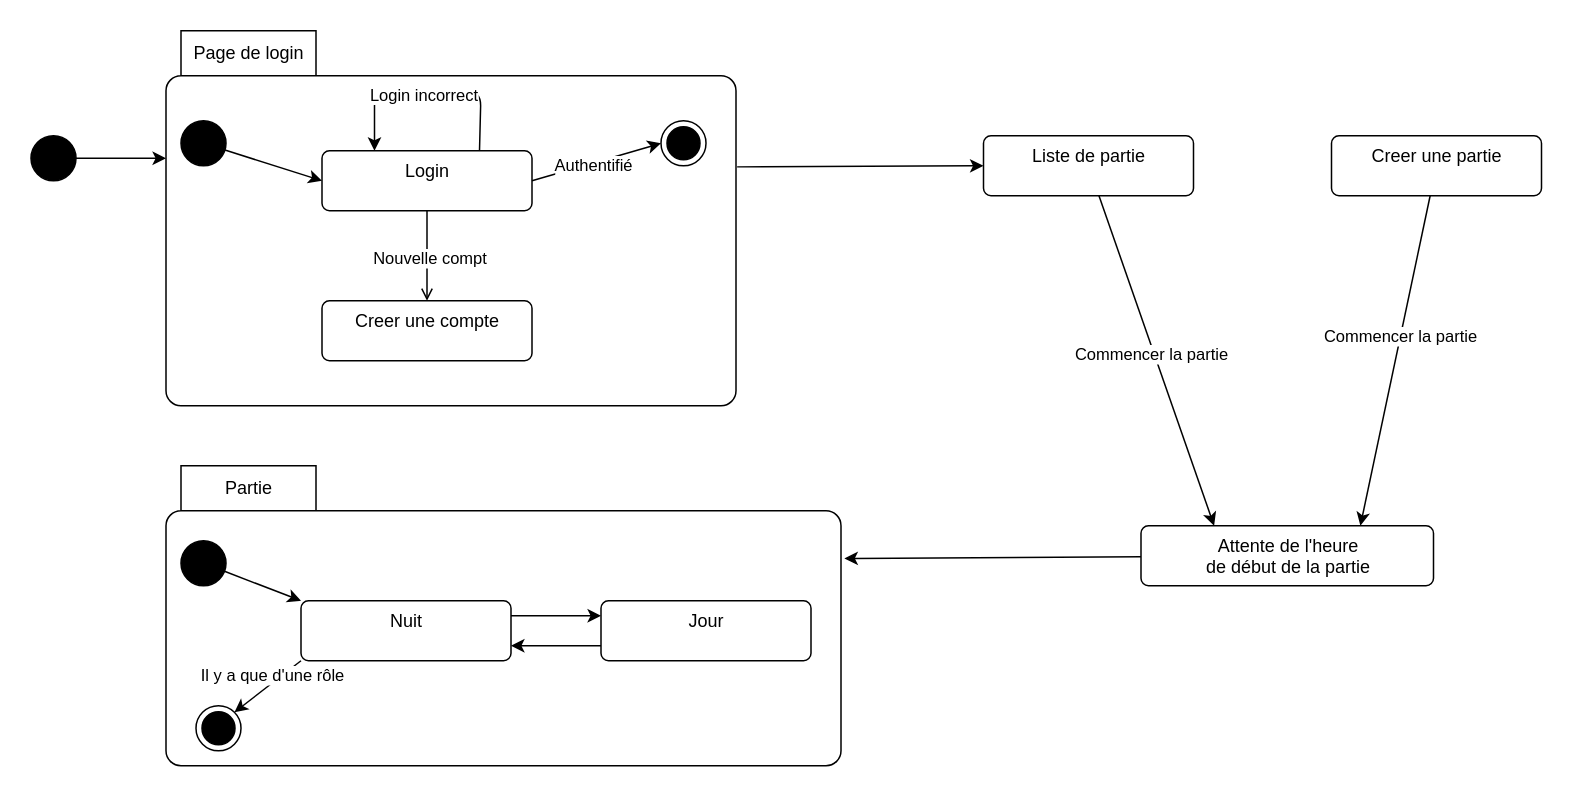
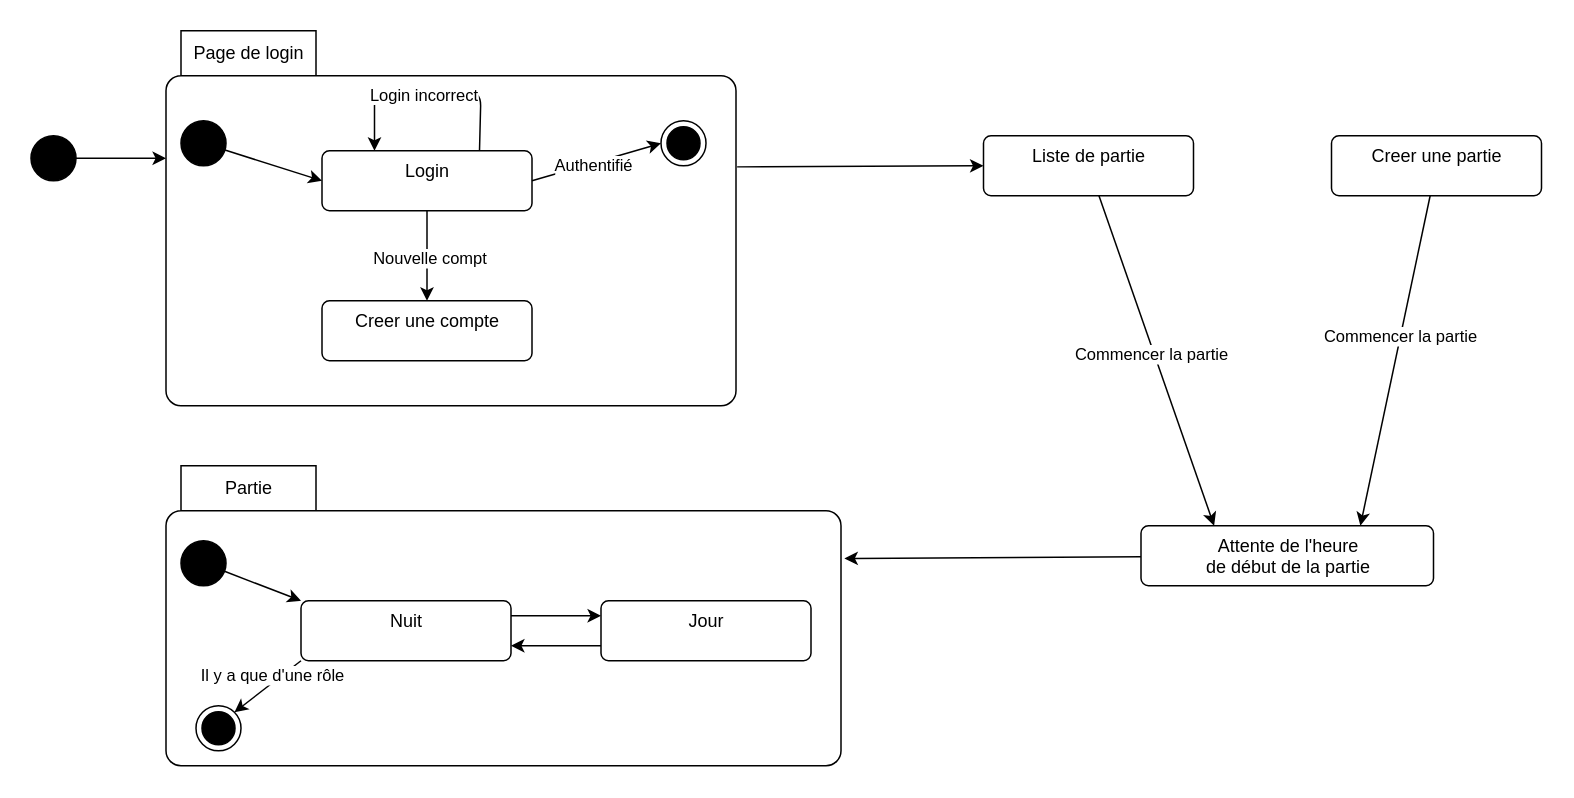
(427, 291) -> (427, 289)
